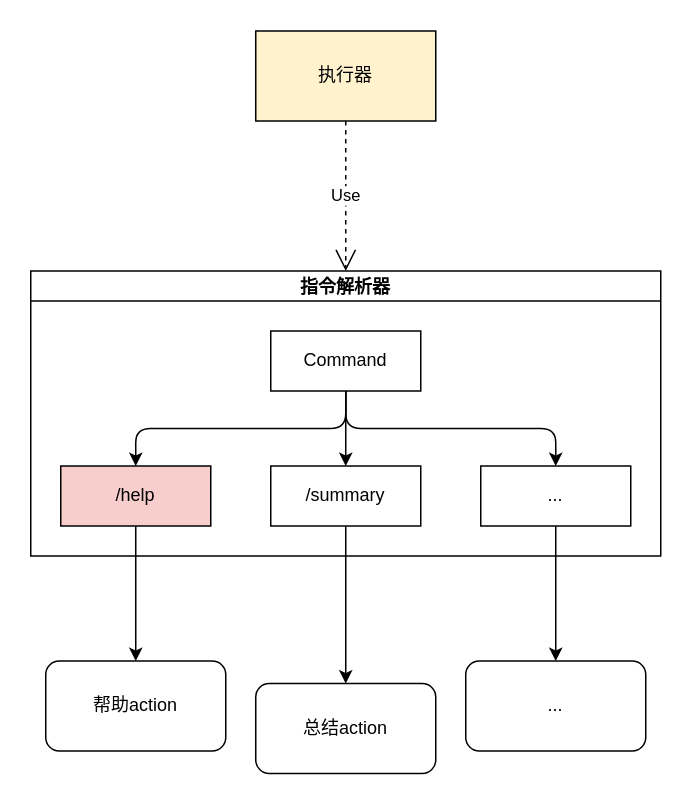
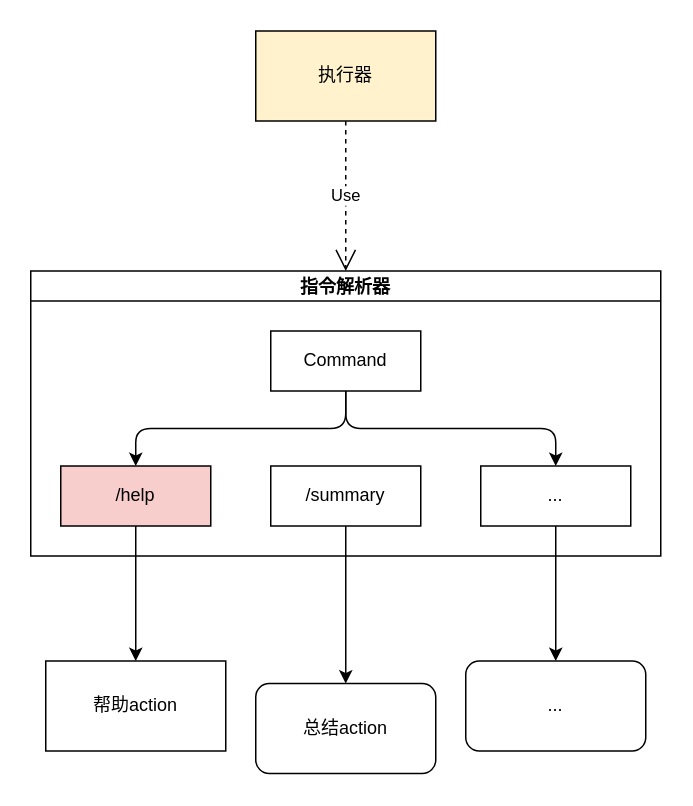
(346, 441) -> none
(136, 706) -> (136, 706)
